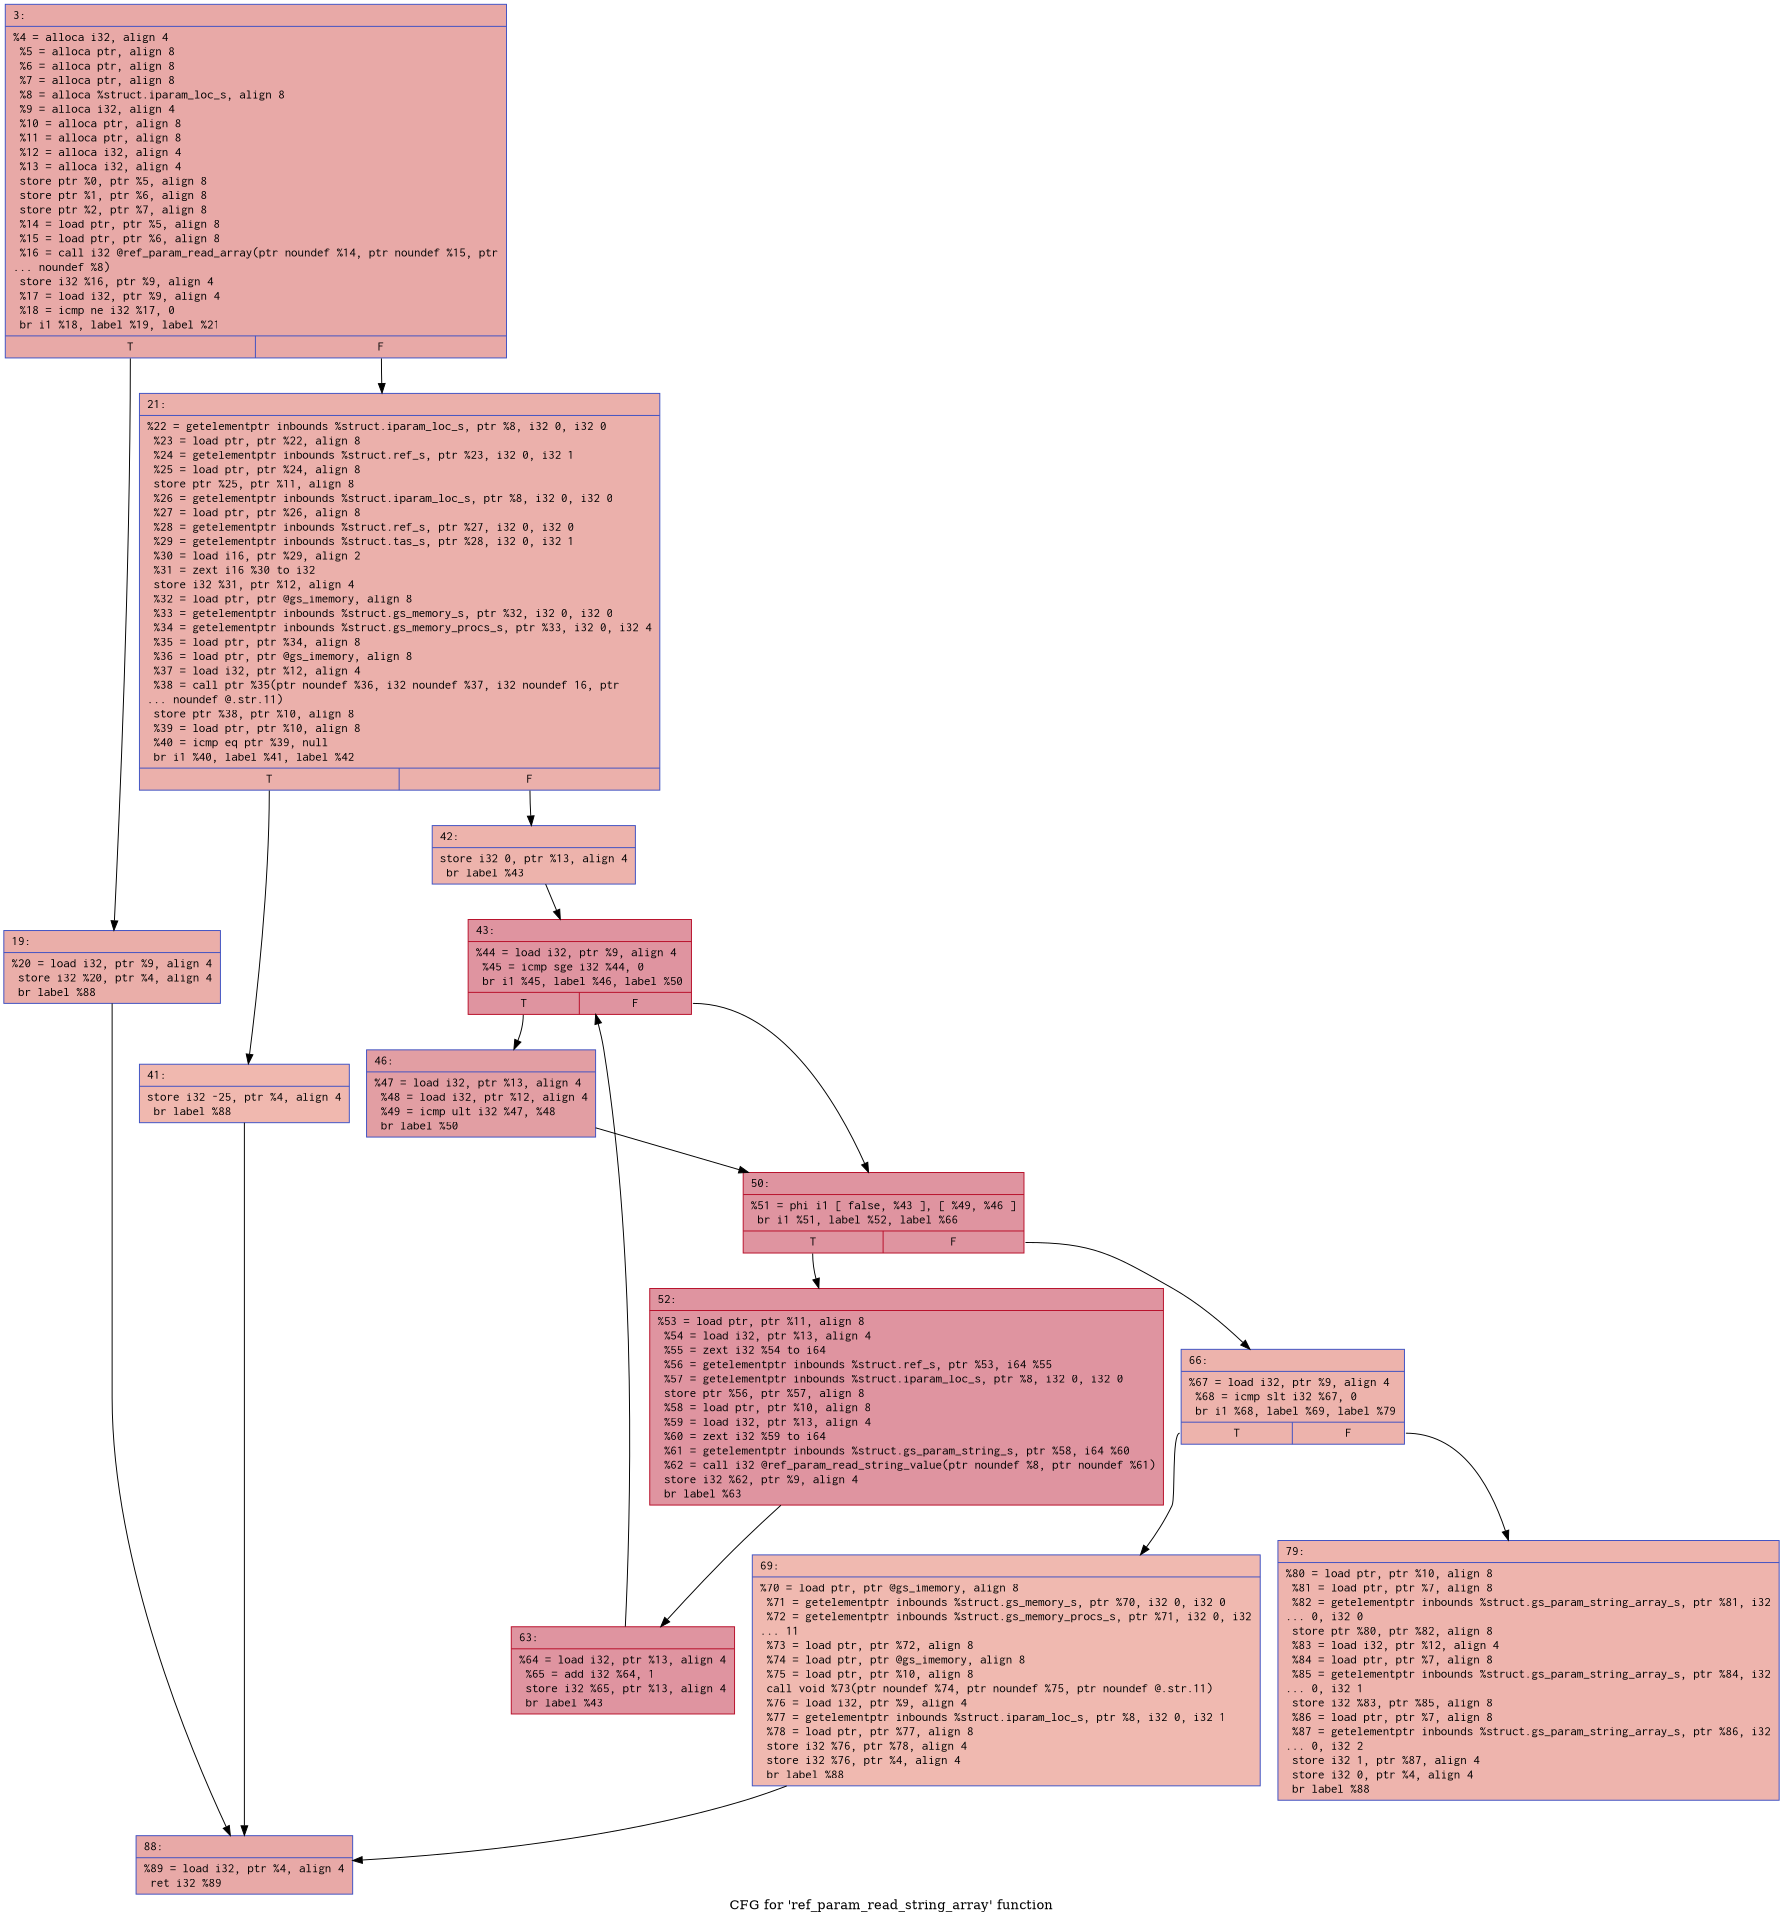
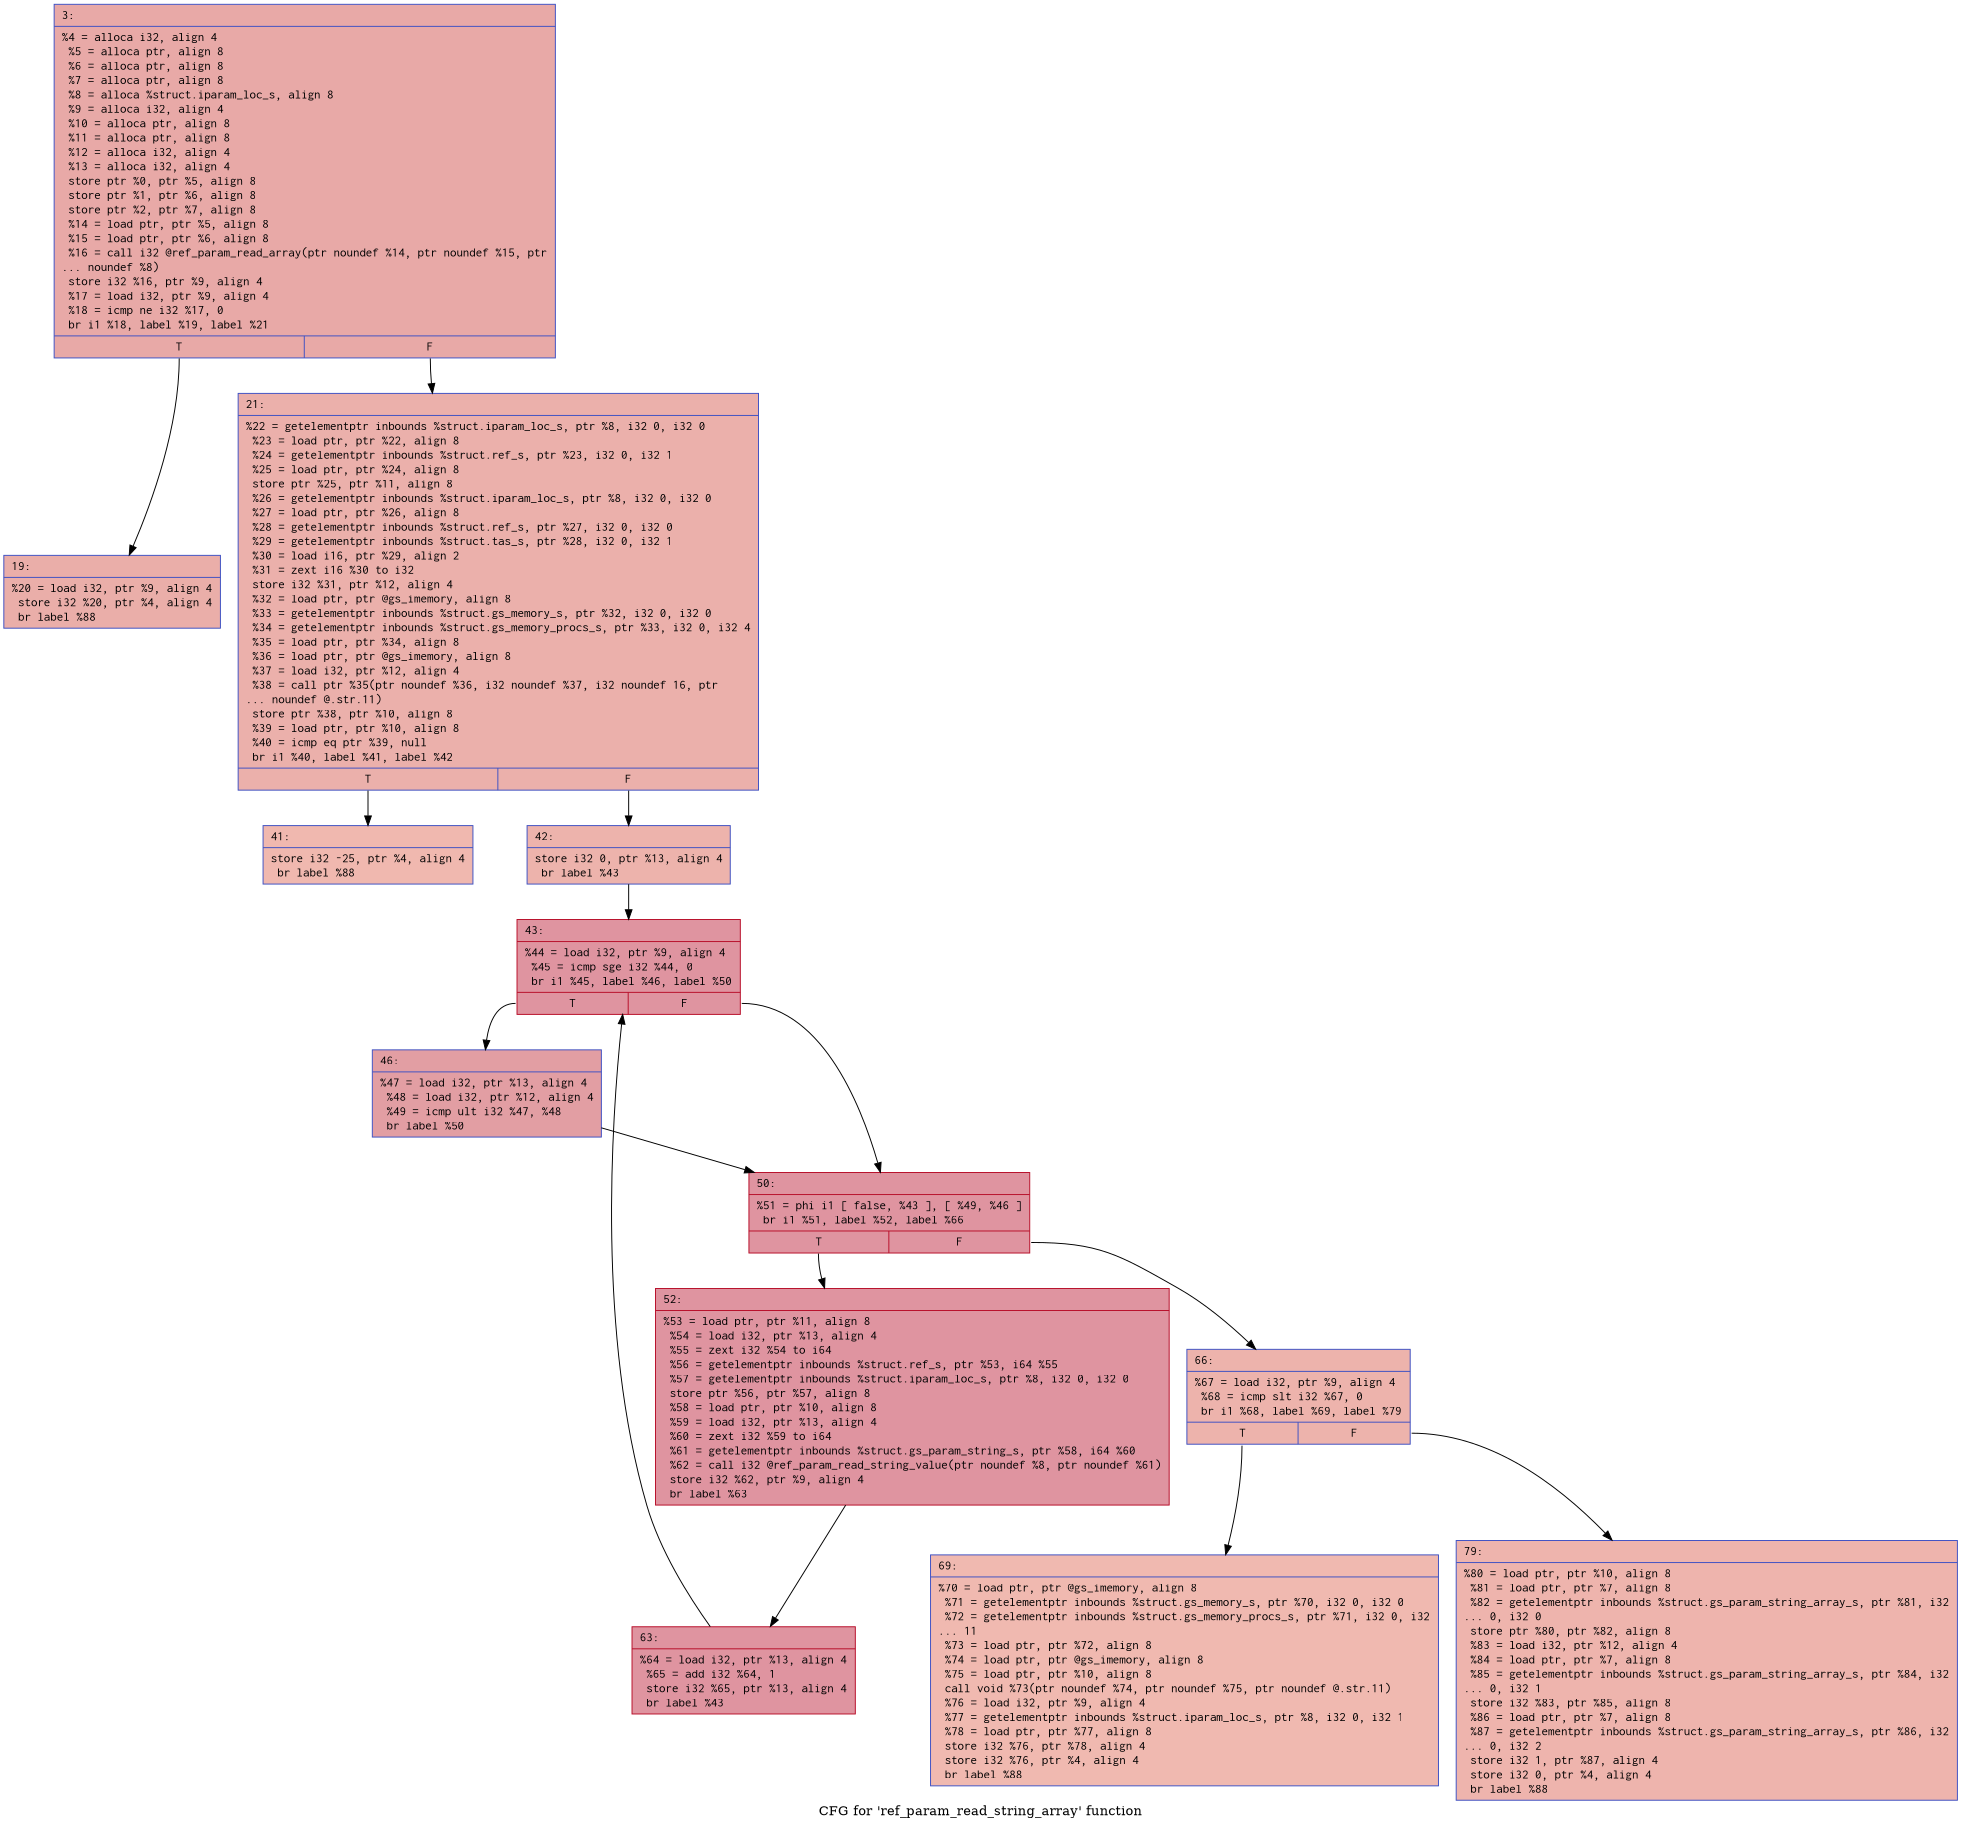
(244, 1865) -> none
